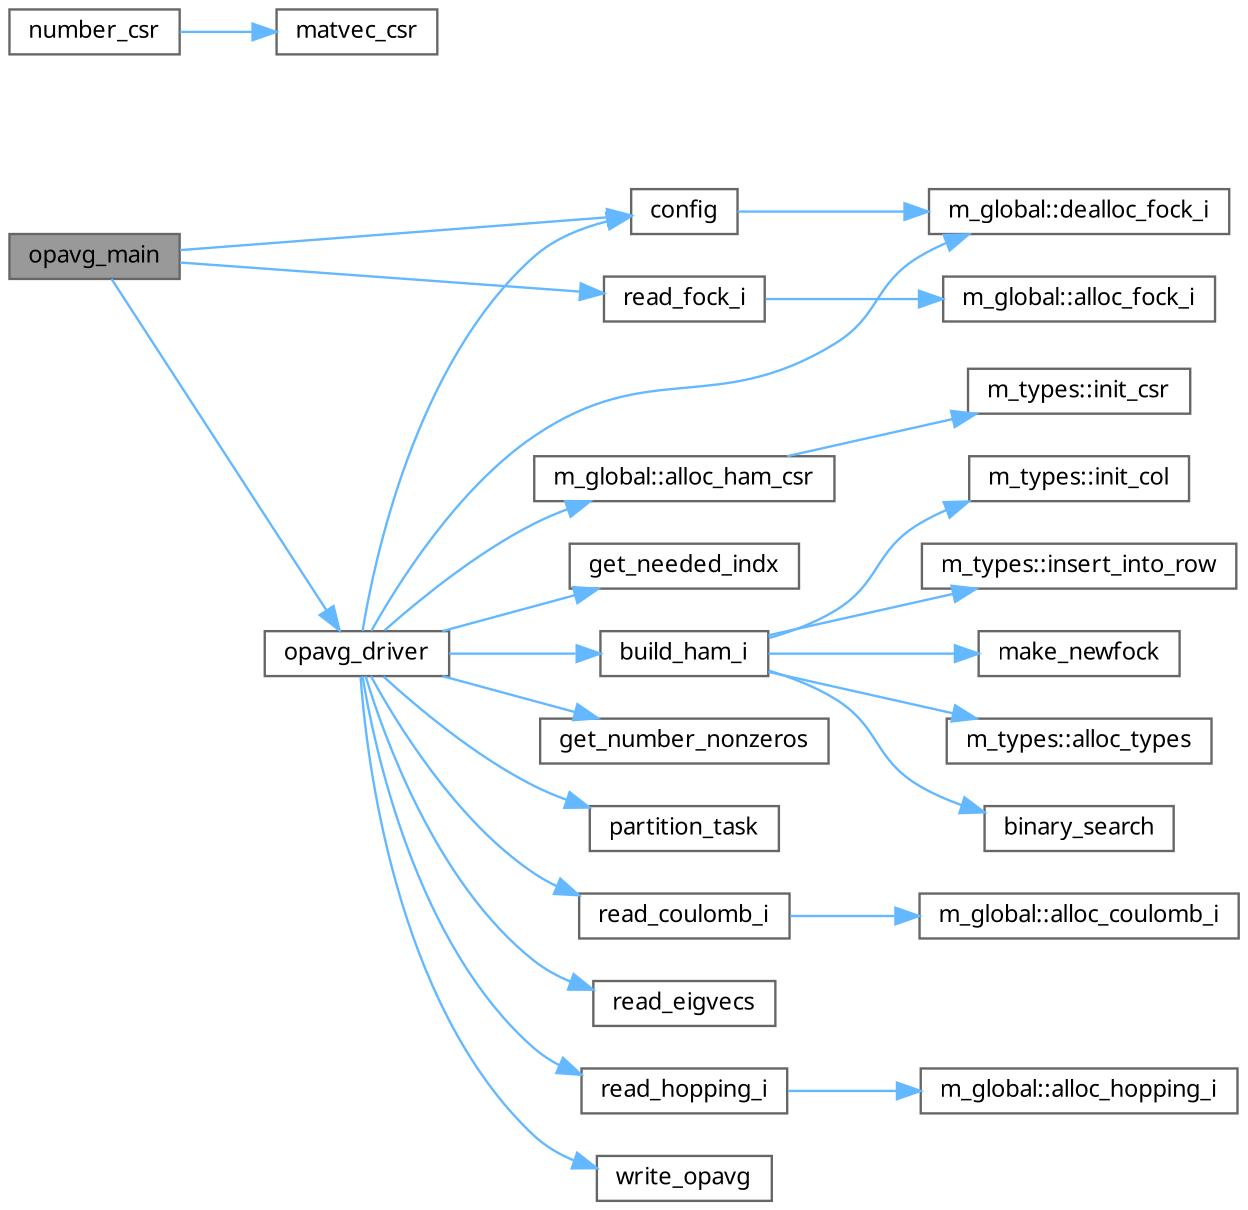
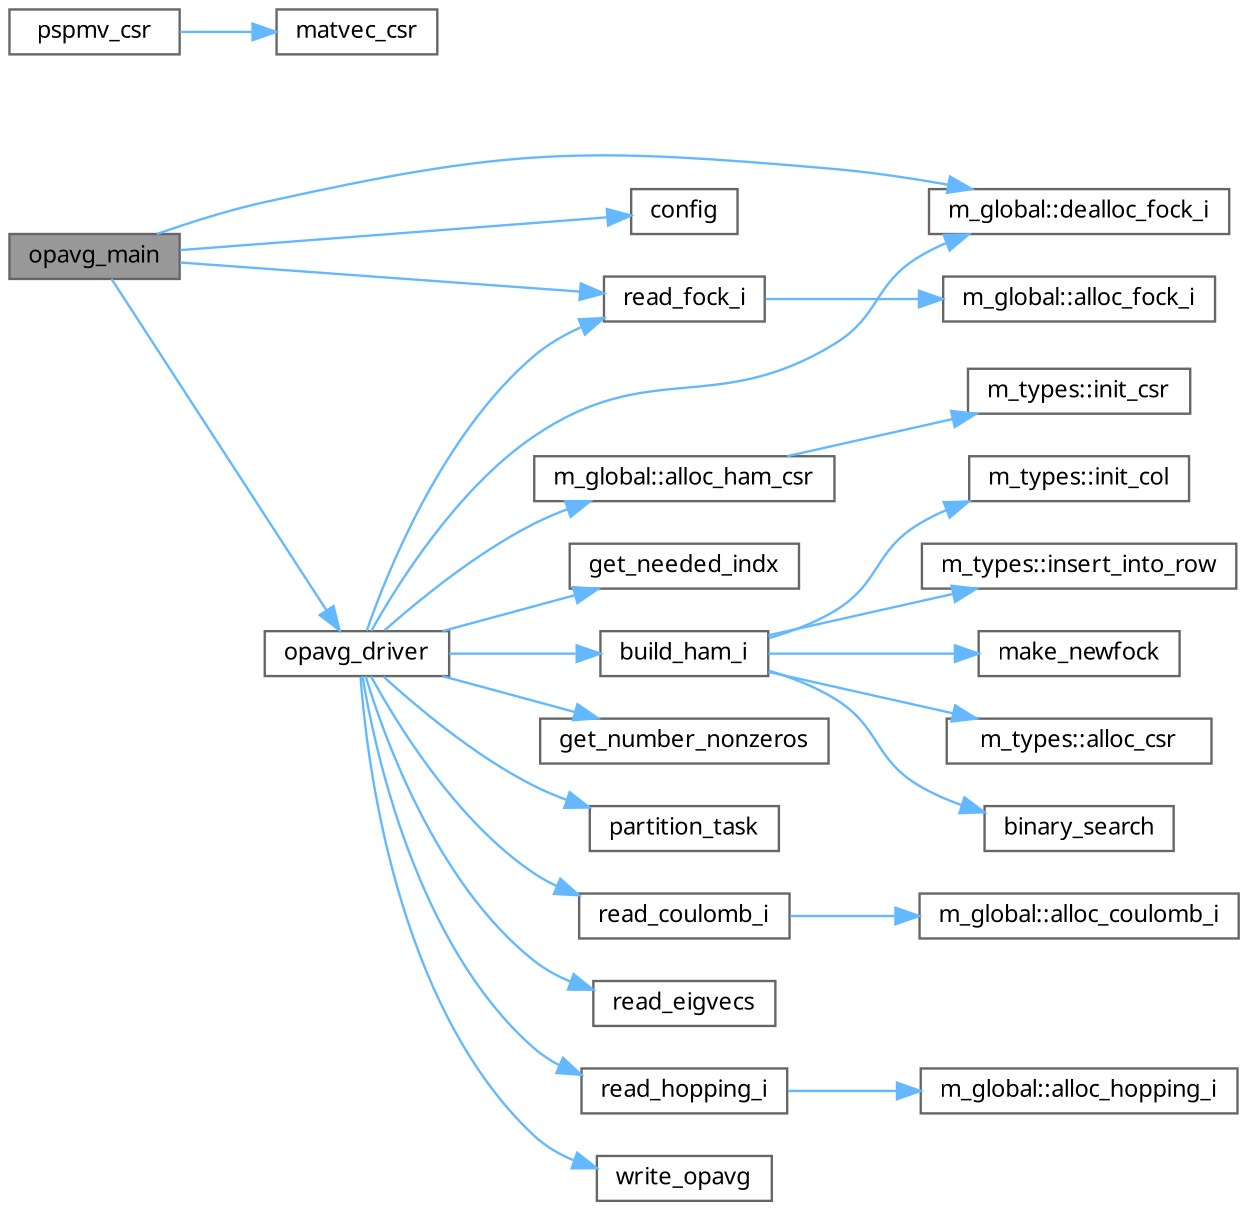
(95, 32) -> (95, 32)
(821, 212) -> (549, 157)
(436, 393) -> (448, 459)
(1079, 741) -> (1079, 741)
